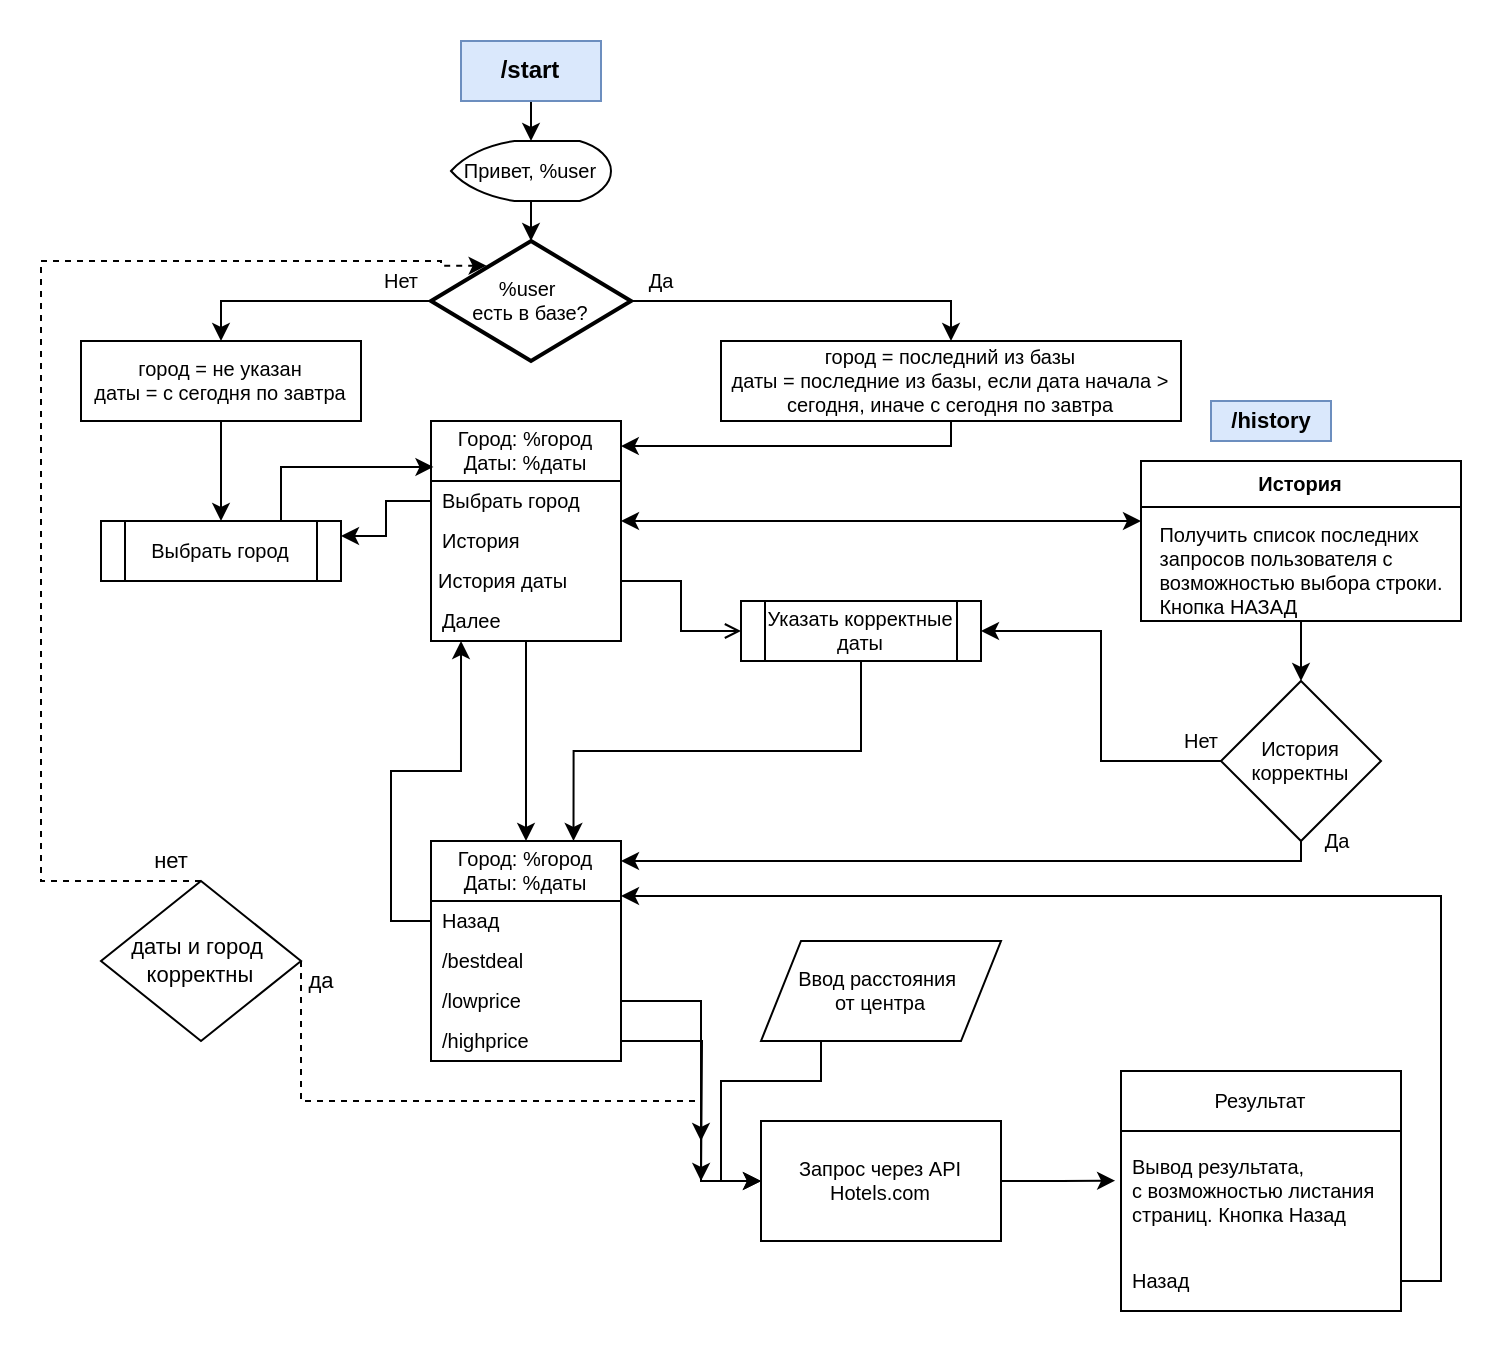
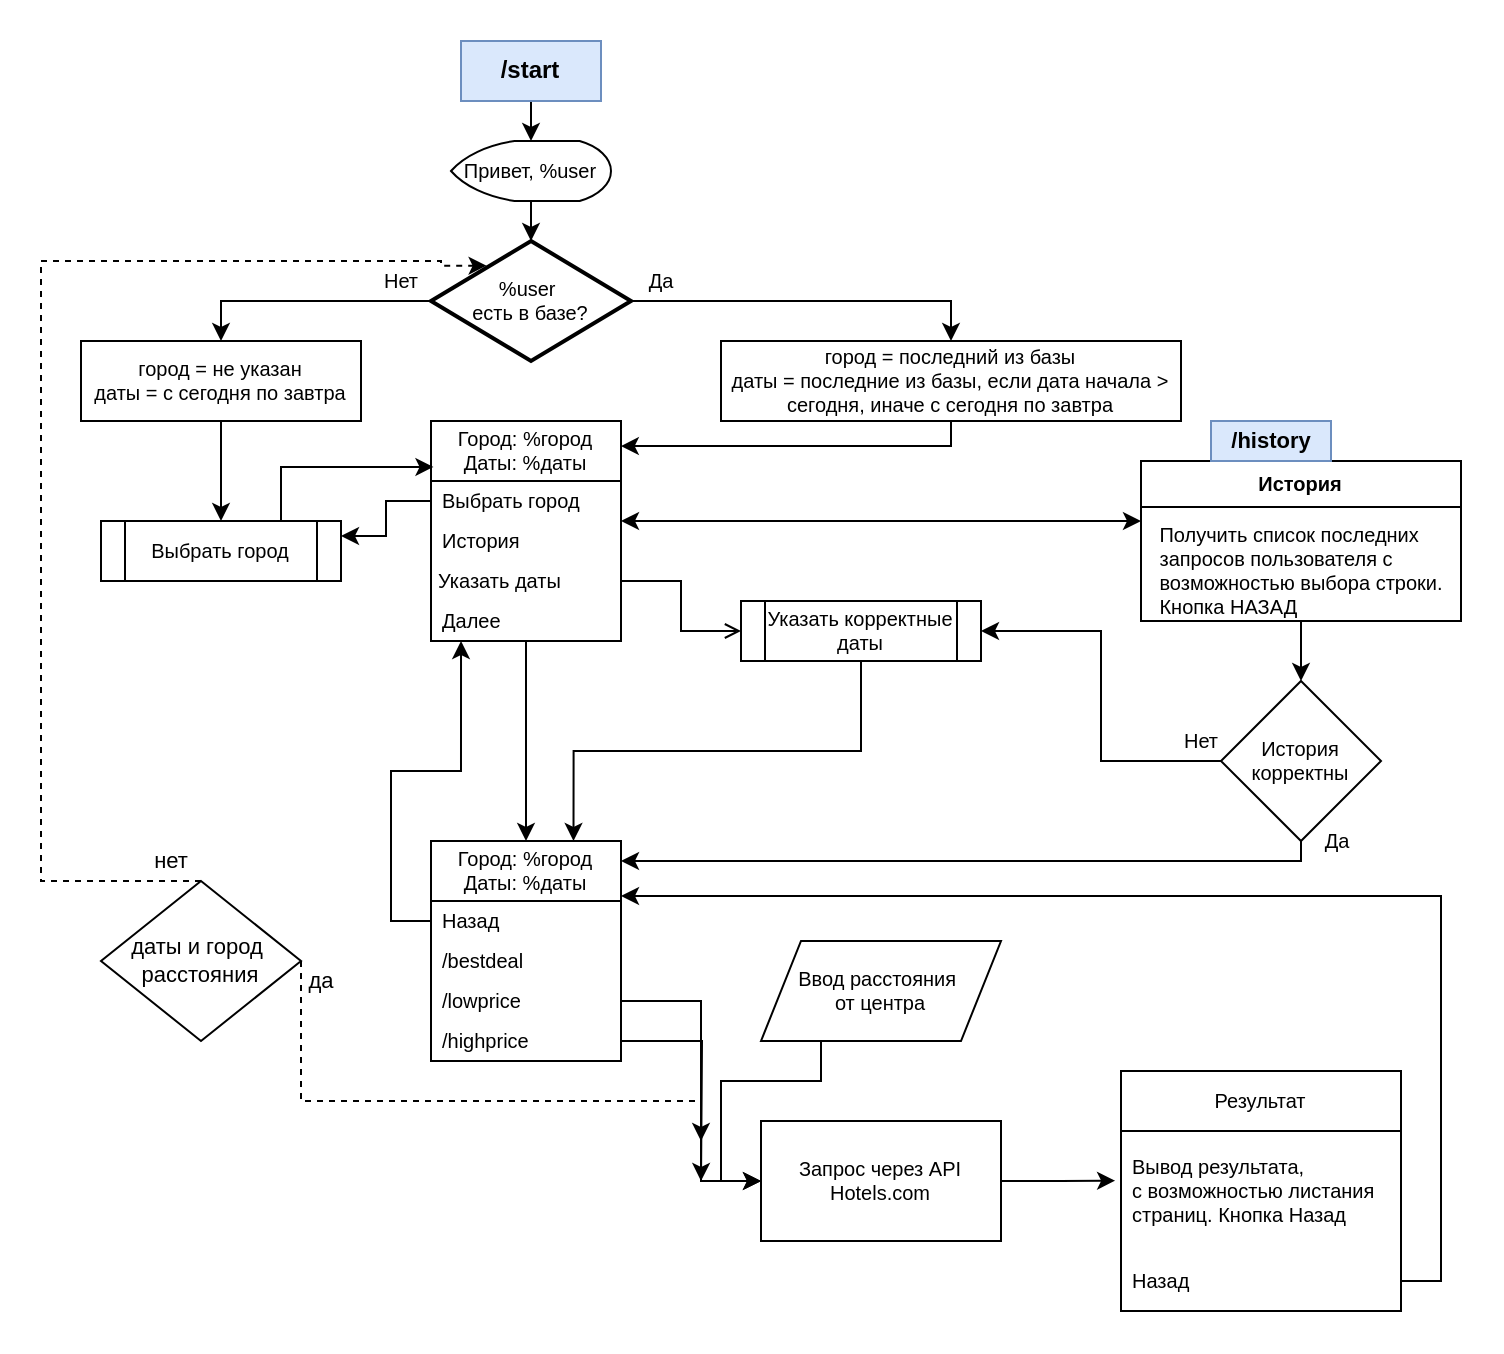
(1271, 421) -> (1271, 441)
(503, 581) -> (503, 581)
(201, 961) -> (201, 961)
